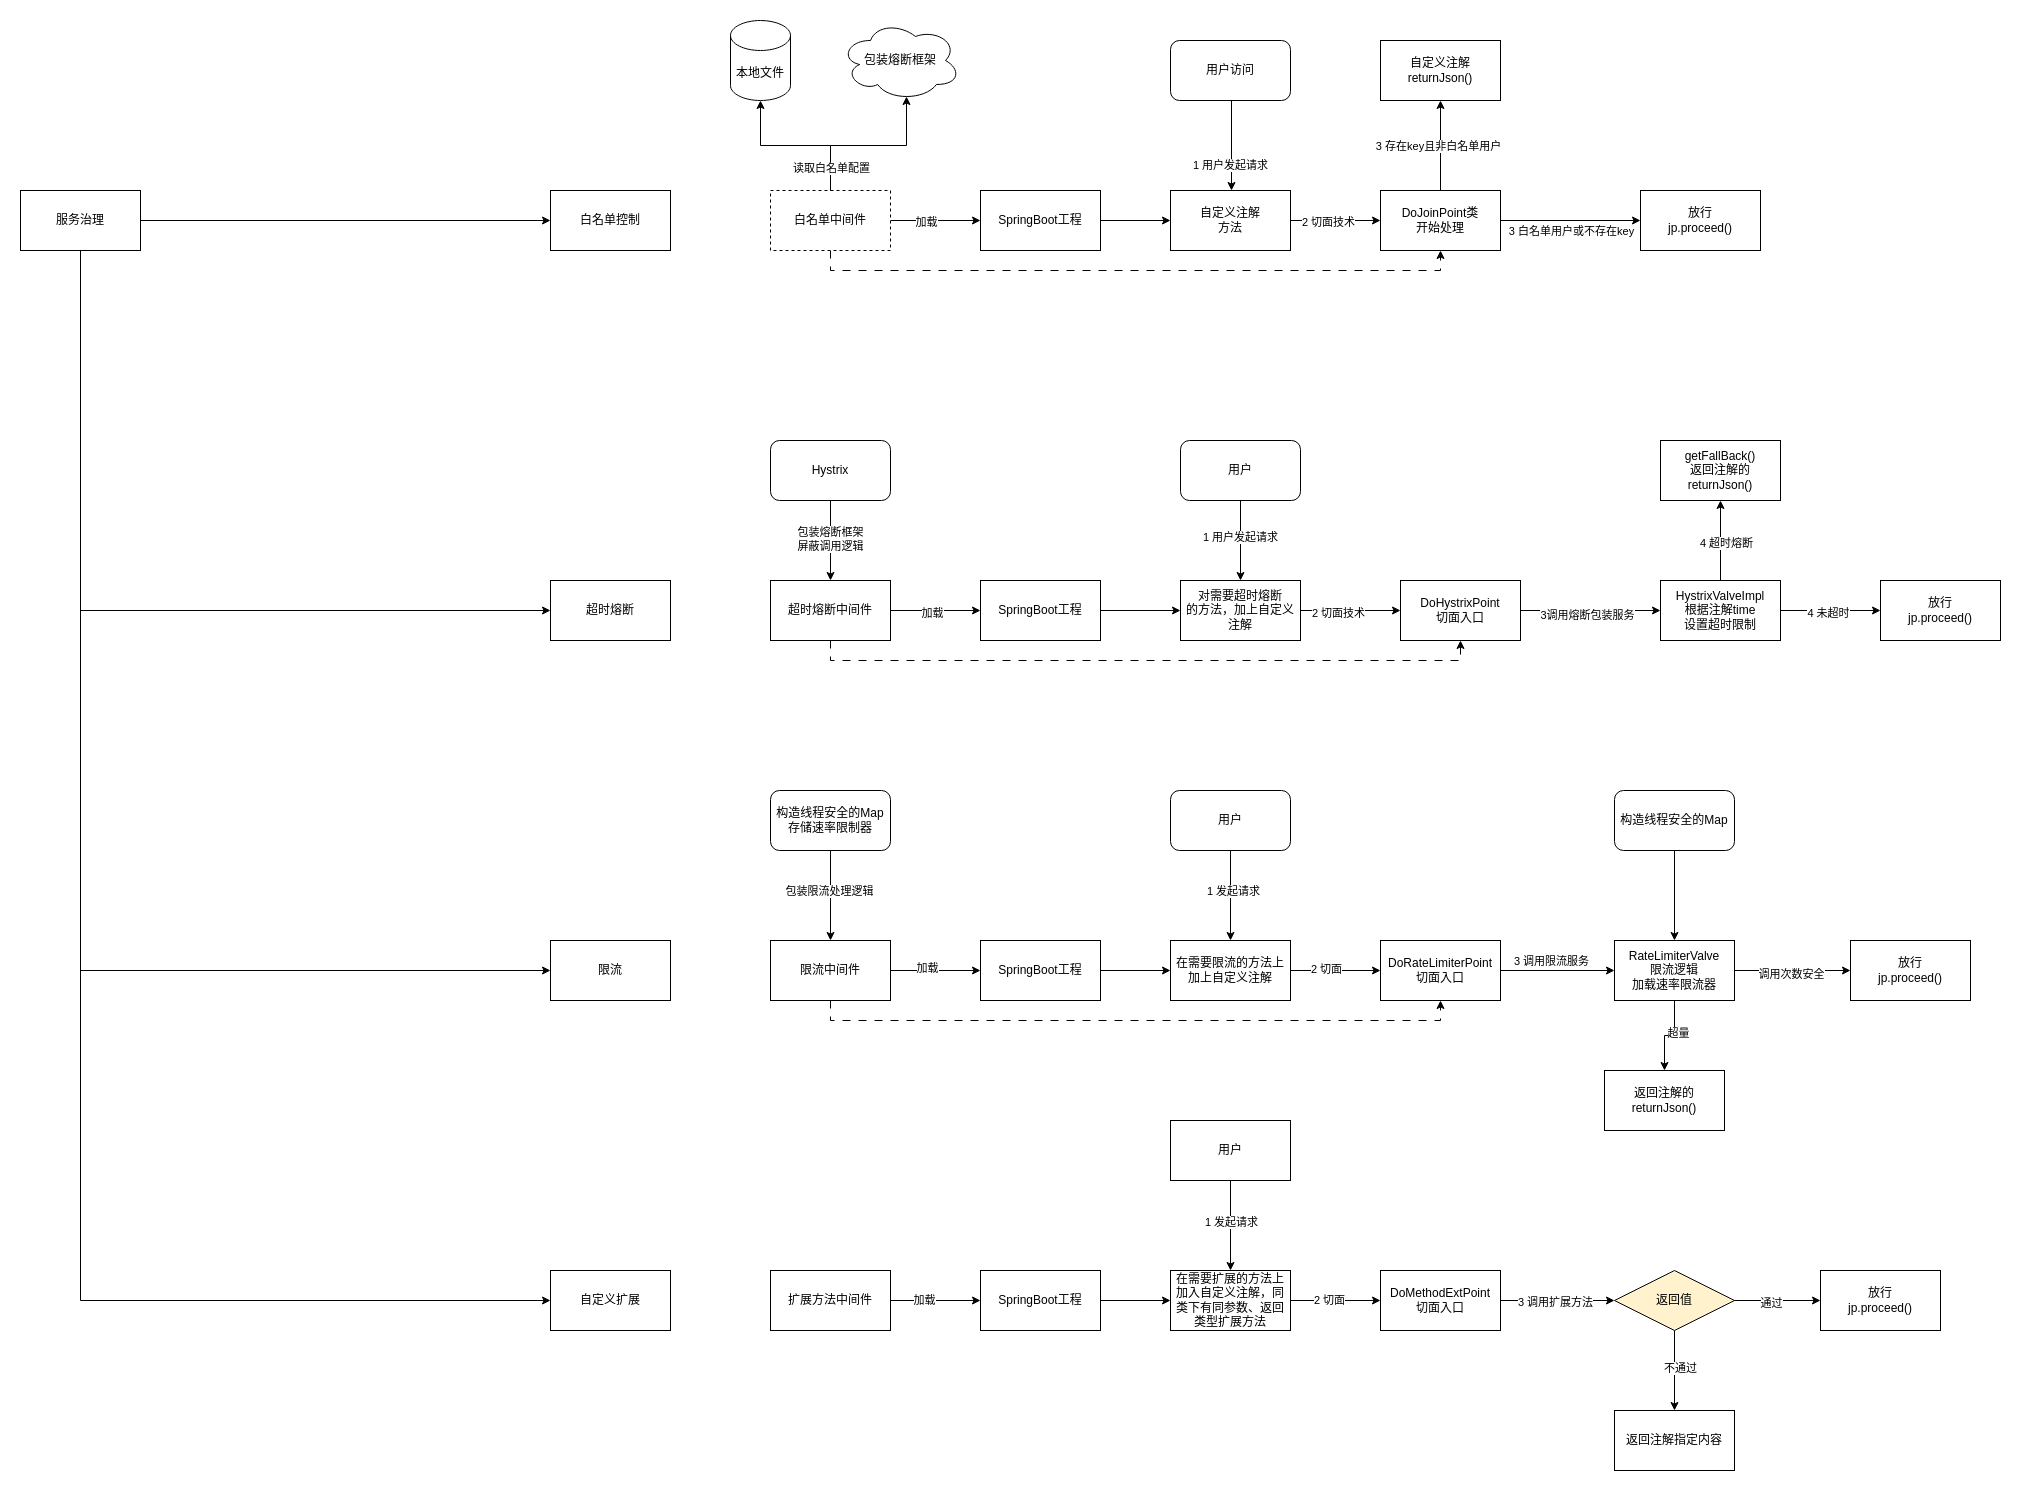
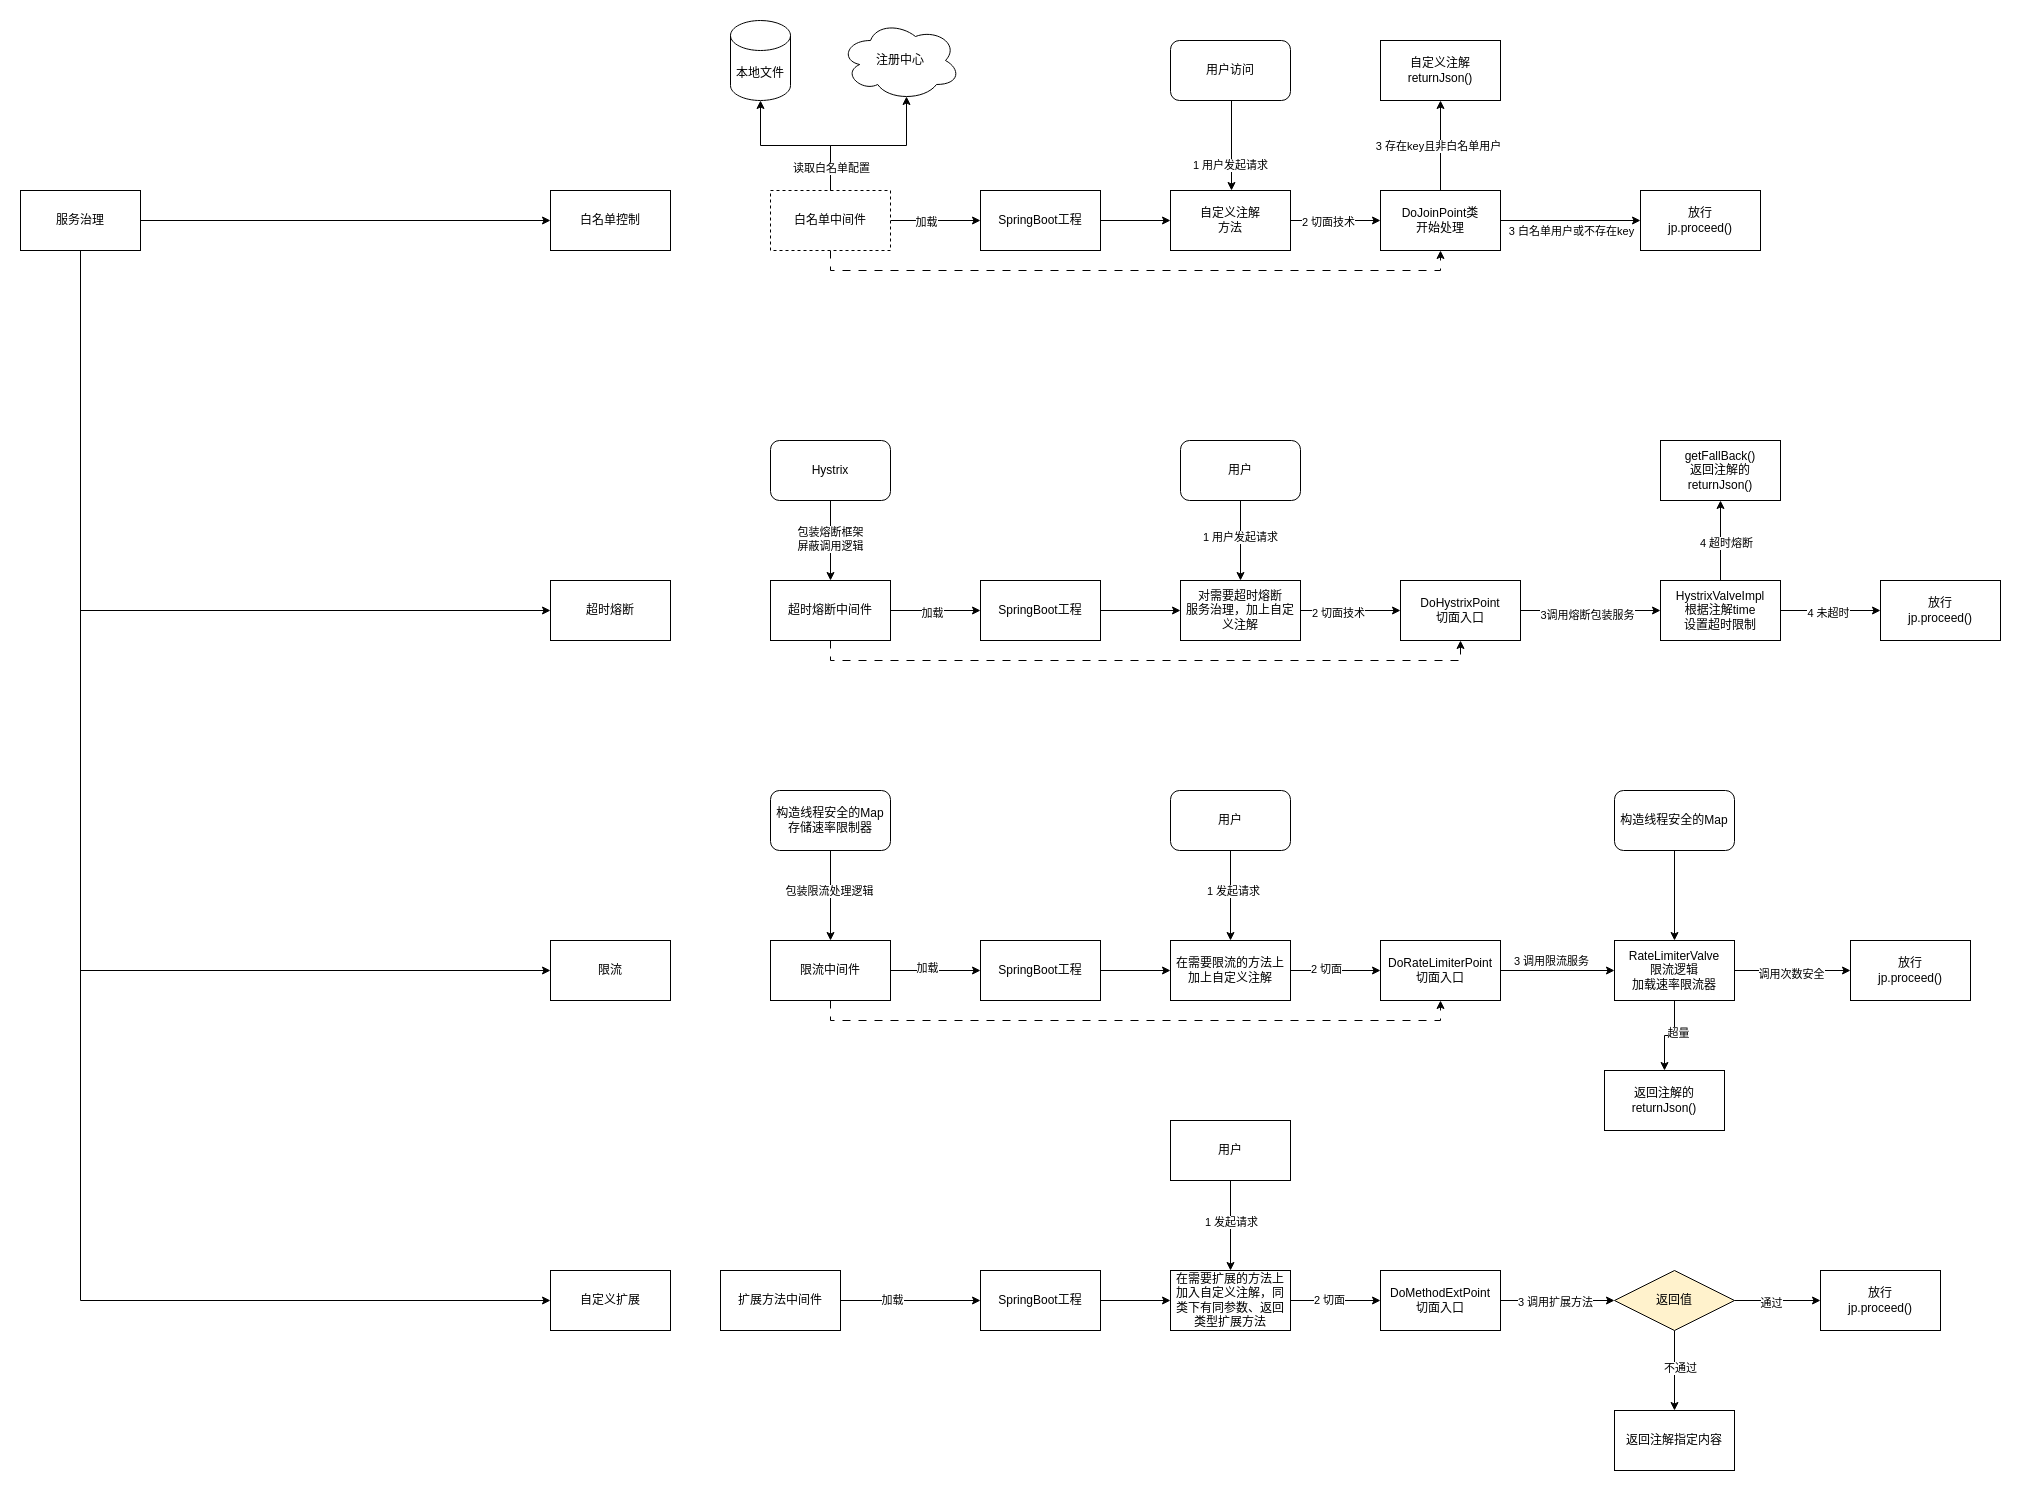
(901, 61) -> (901, 61)
(1241, 611) -> (1241, 611)
(831, 1301) -> (781, 1301)
